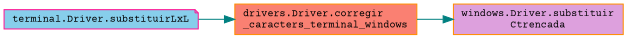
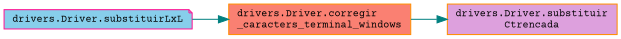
(101, 19) -> (98, 19)
(538, 19) -> (532, 19)
